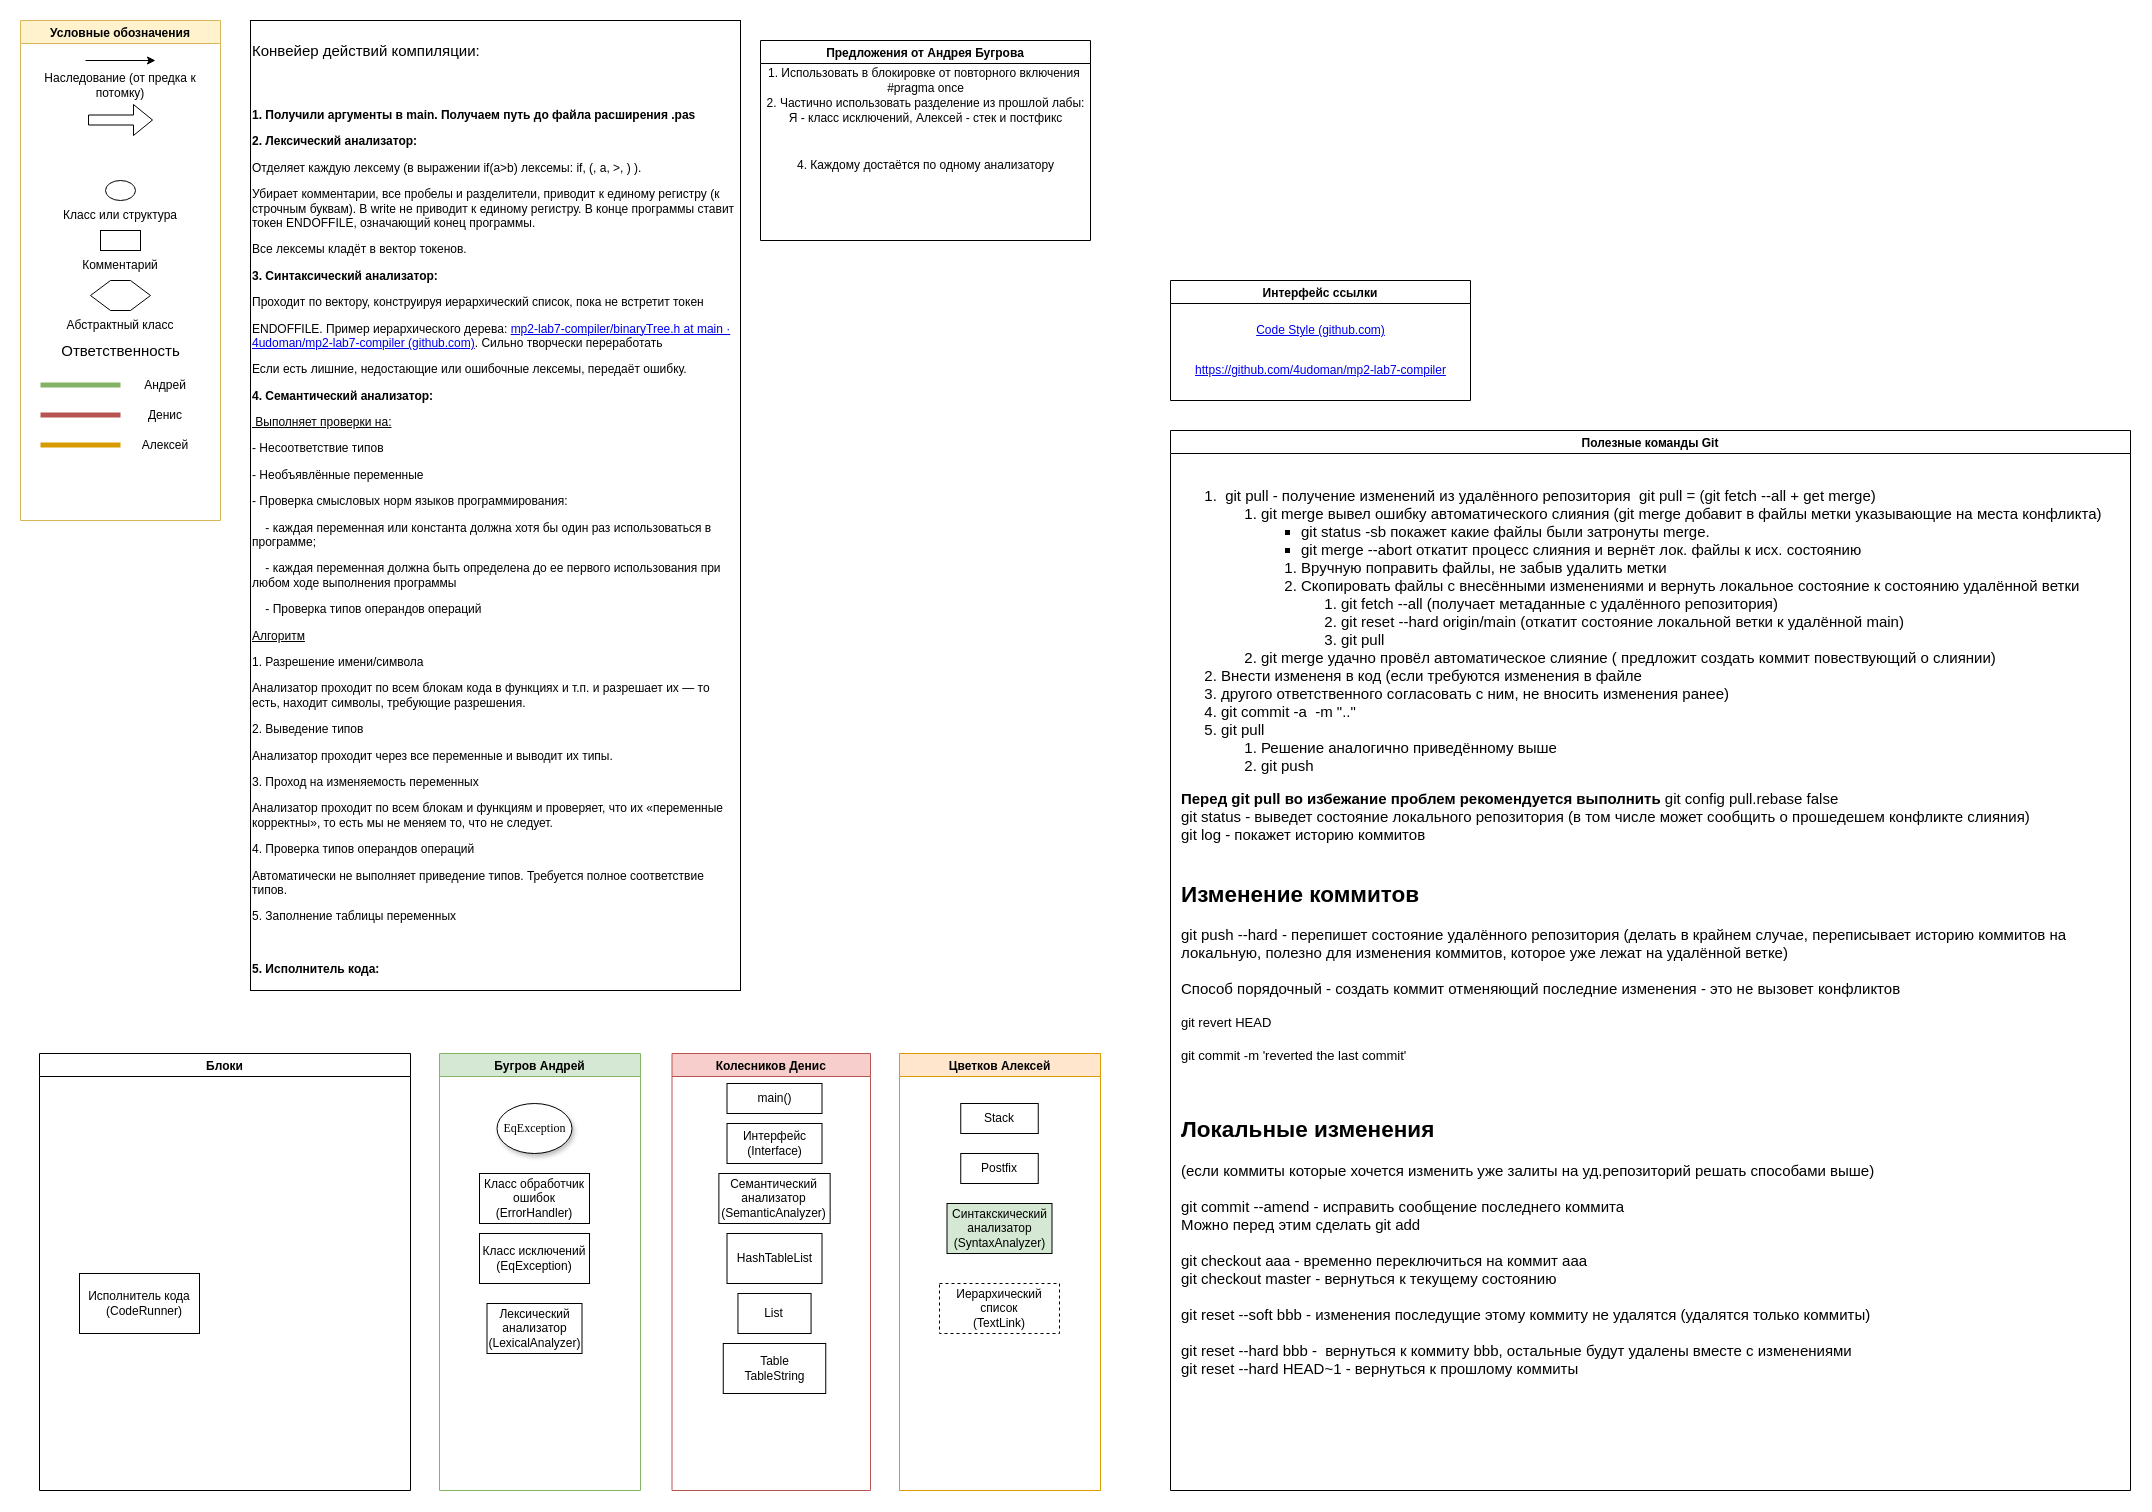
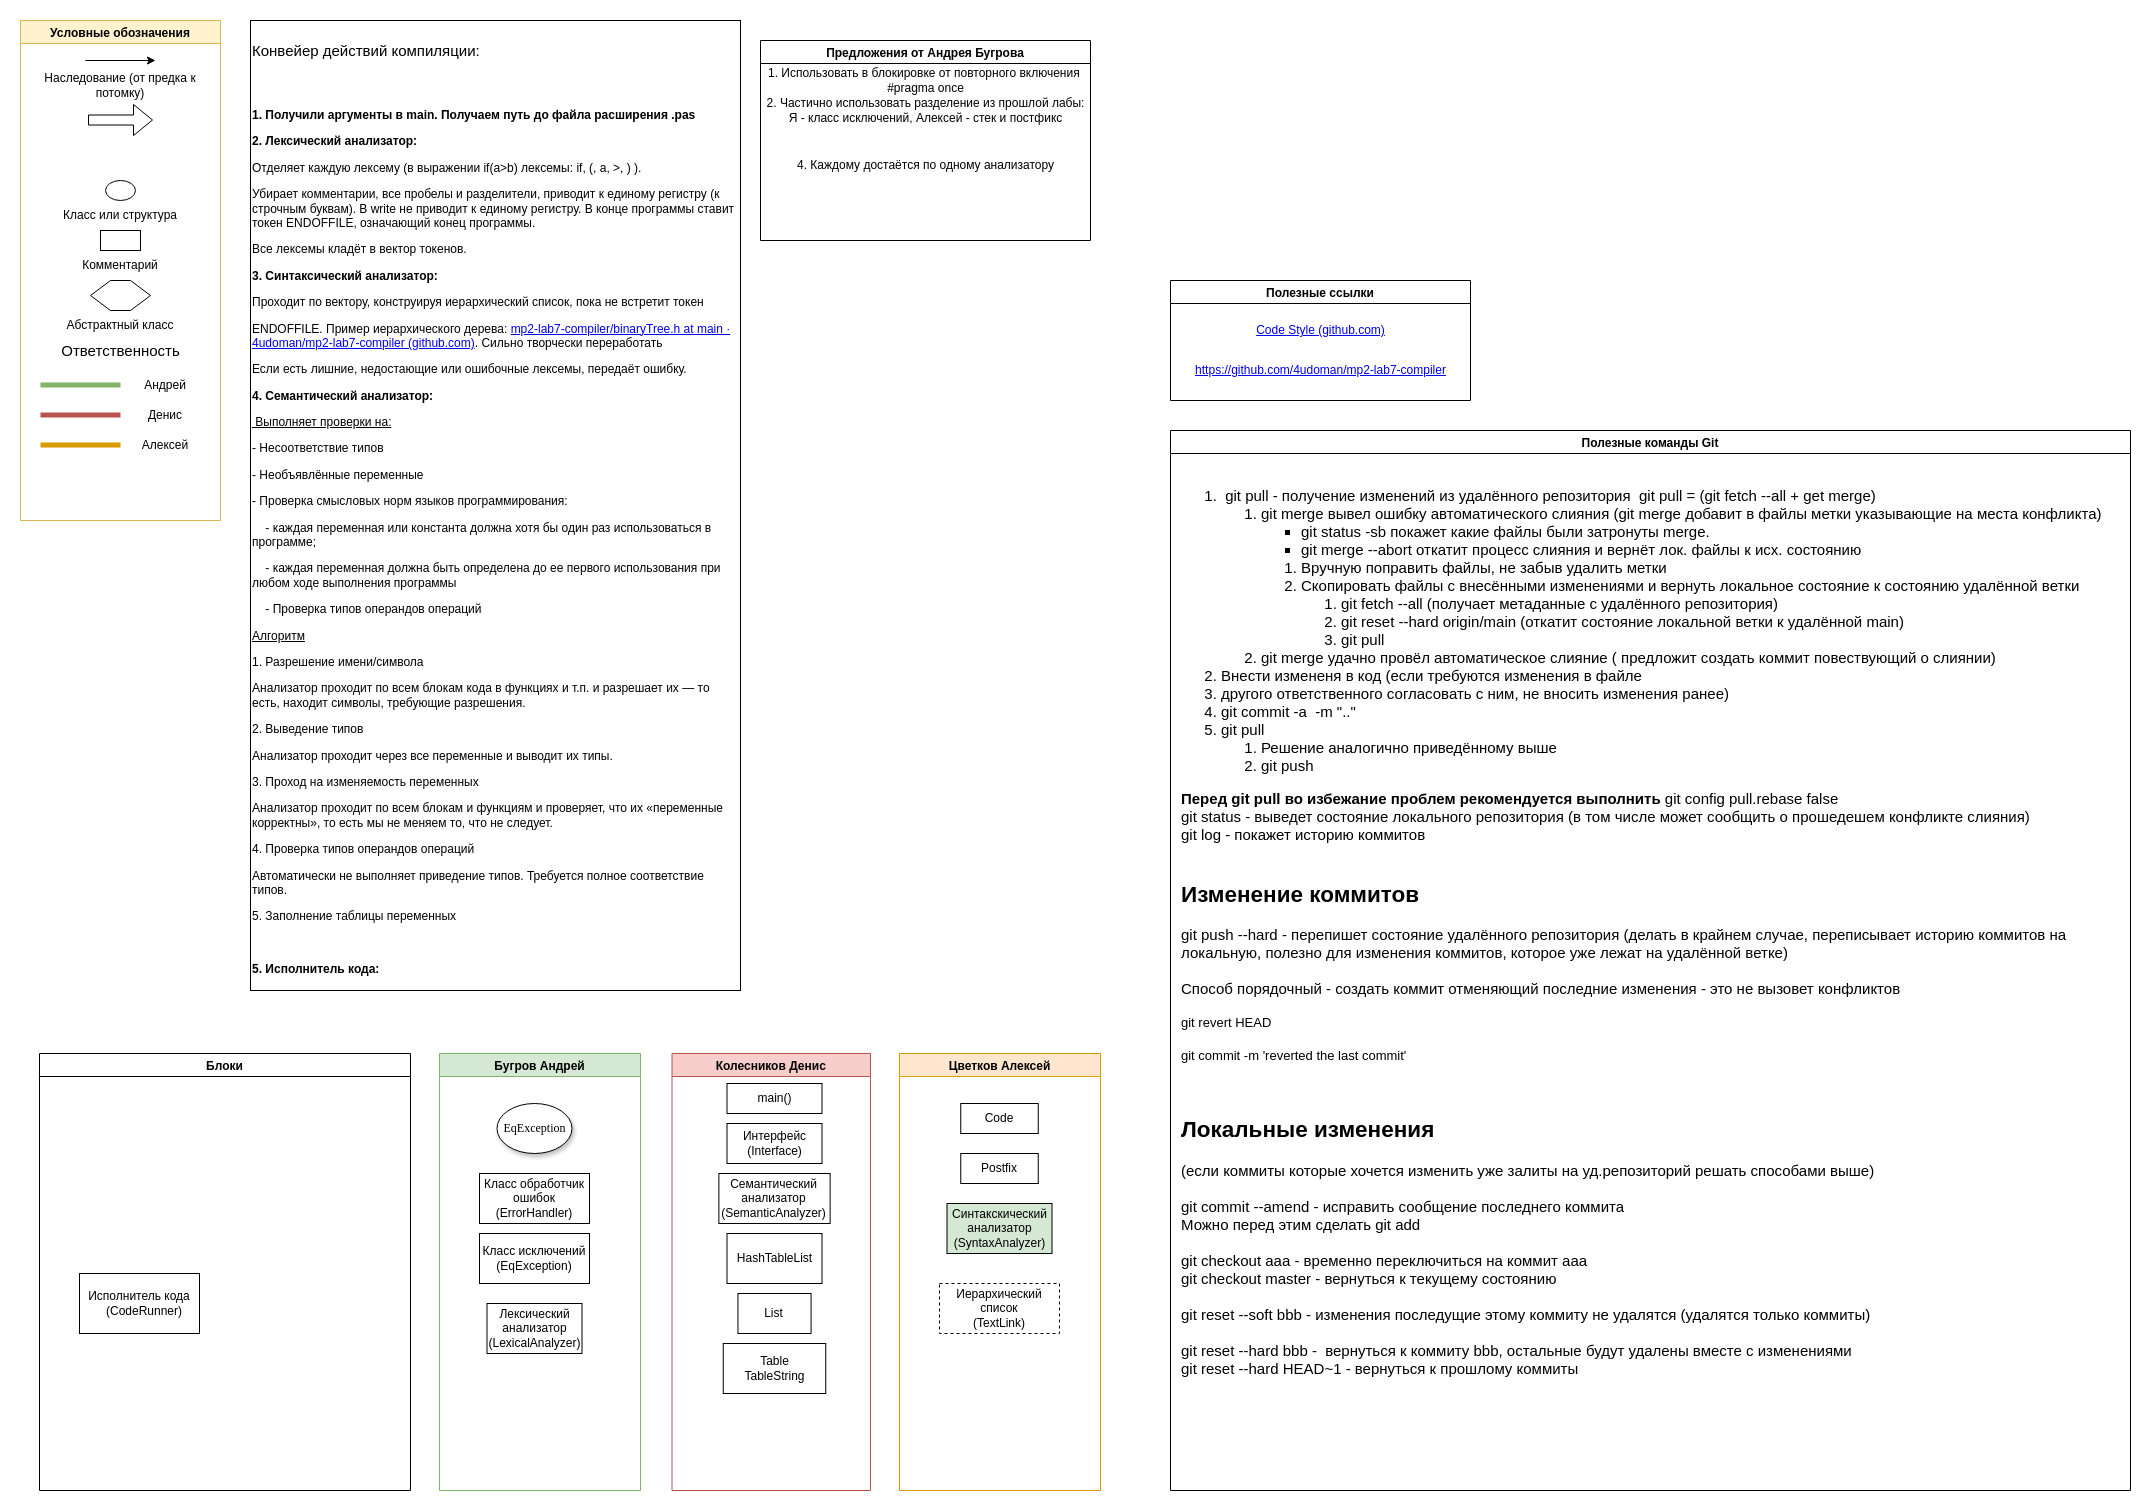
(1320, 293) -> (1320, 293)
(1000, 1119) -> (1000, 1119)
